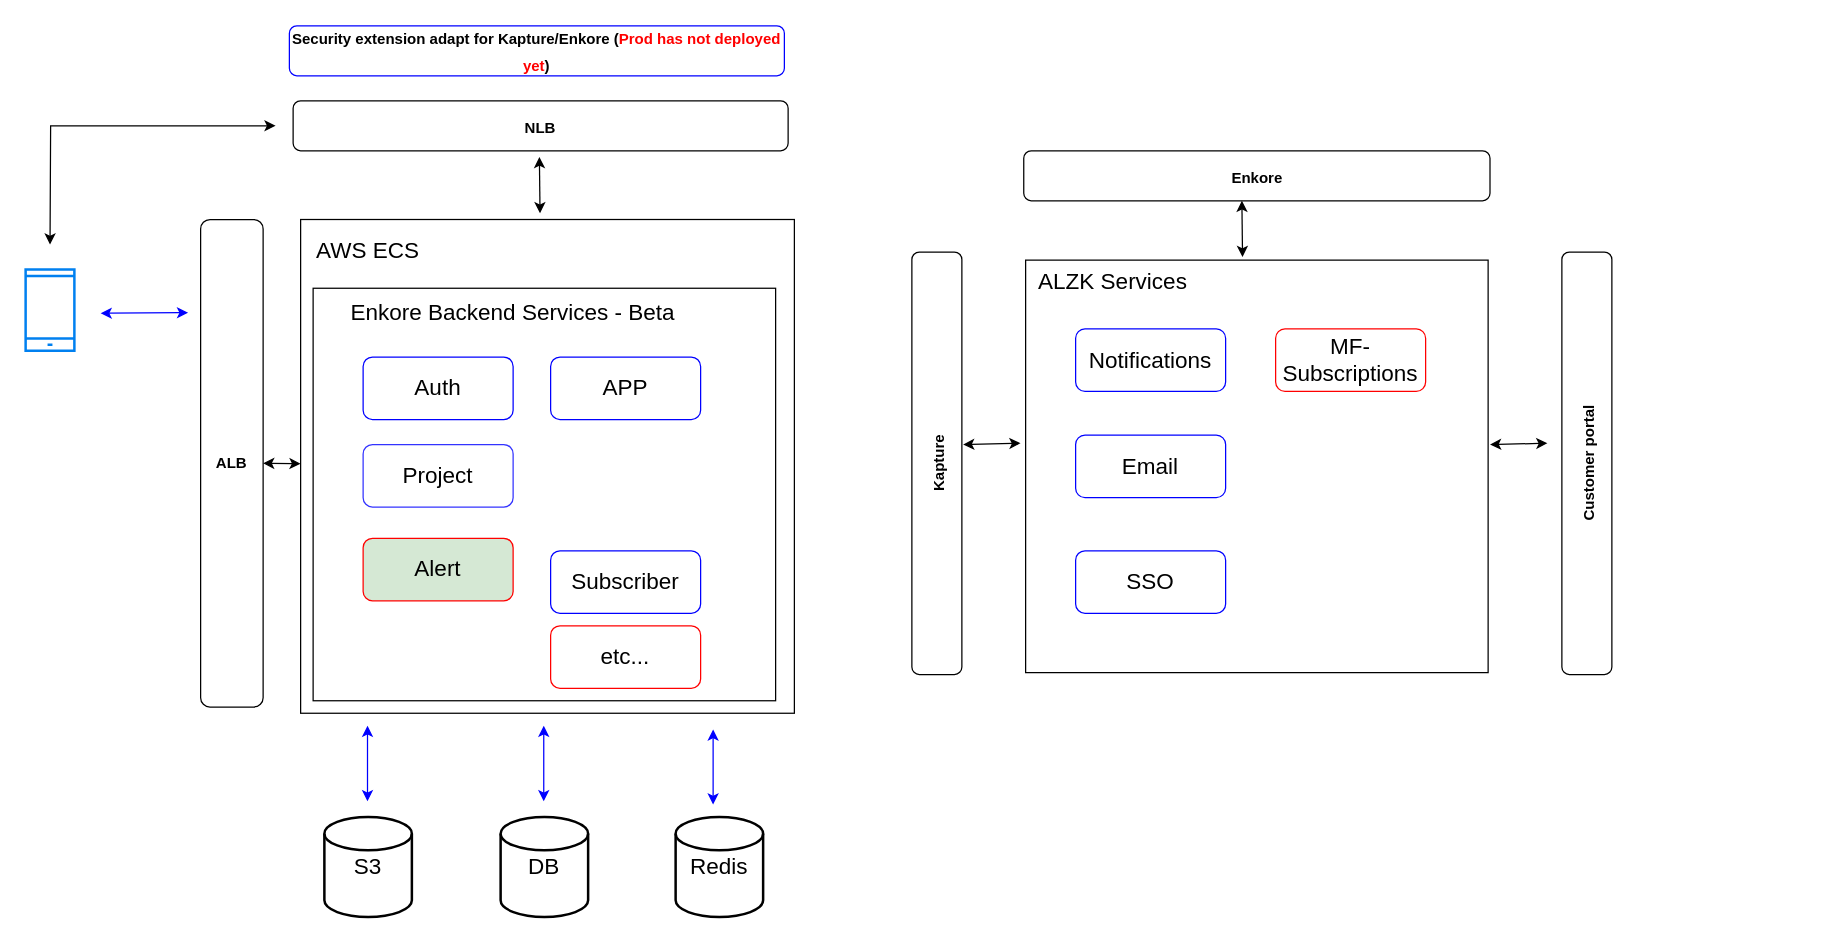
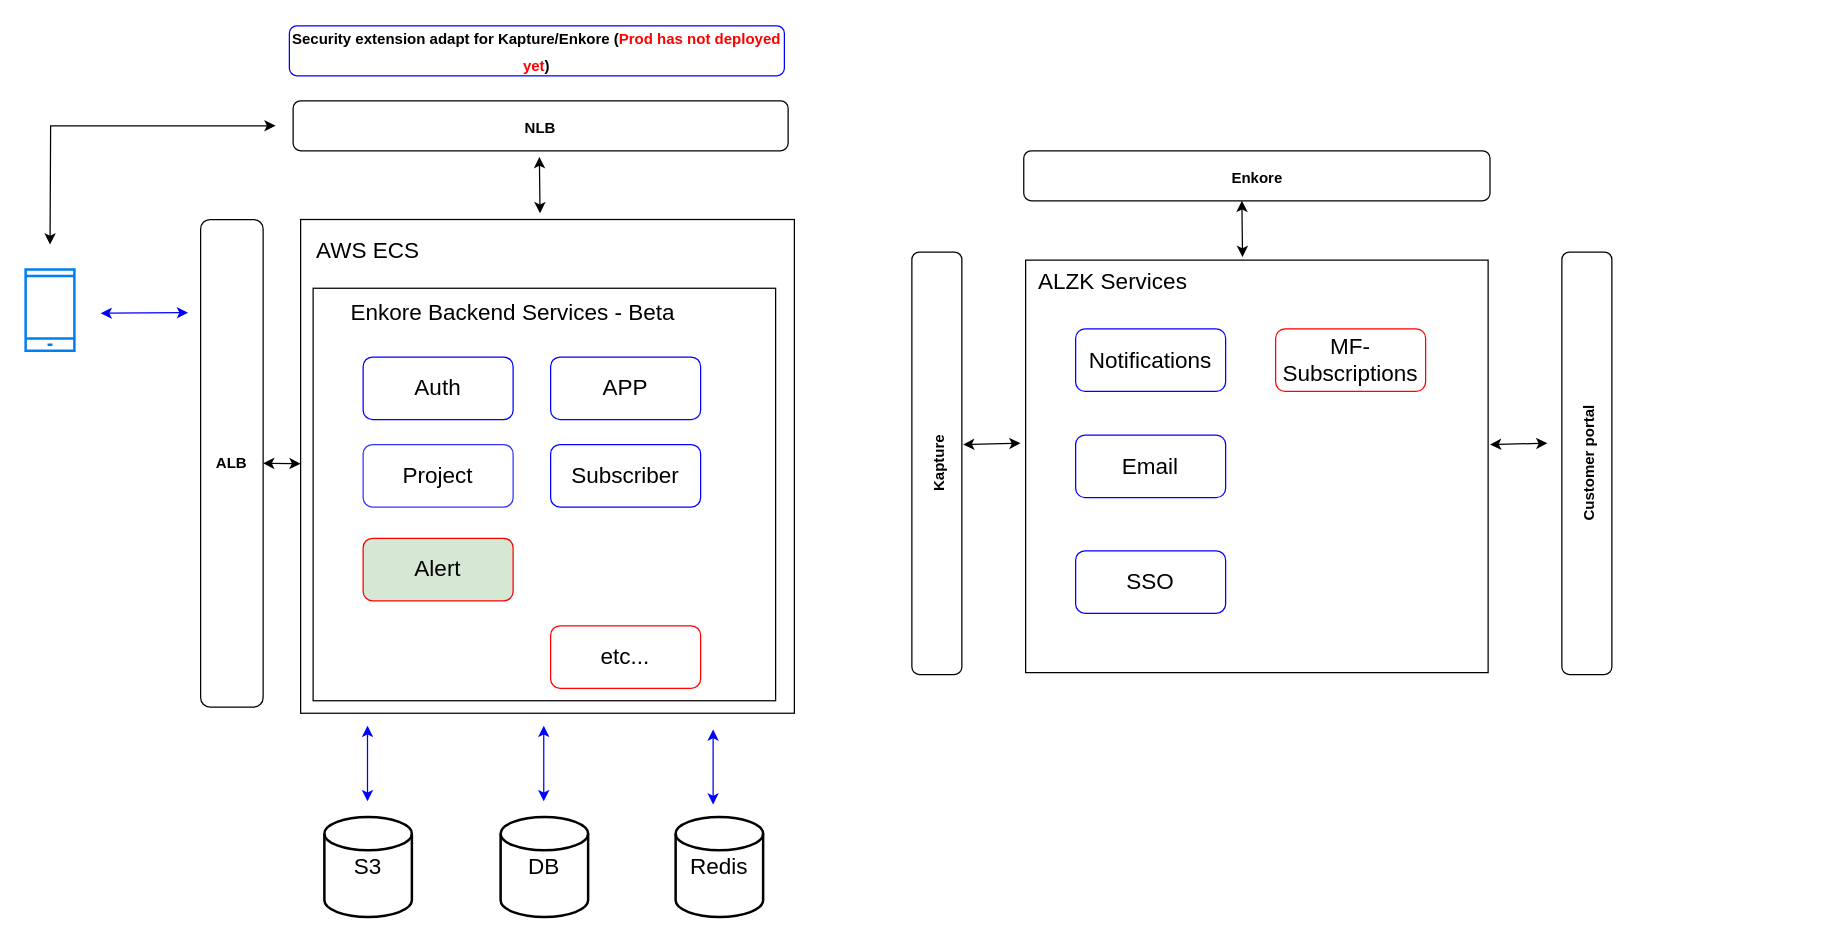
(626, 582) -> (626, 476)
